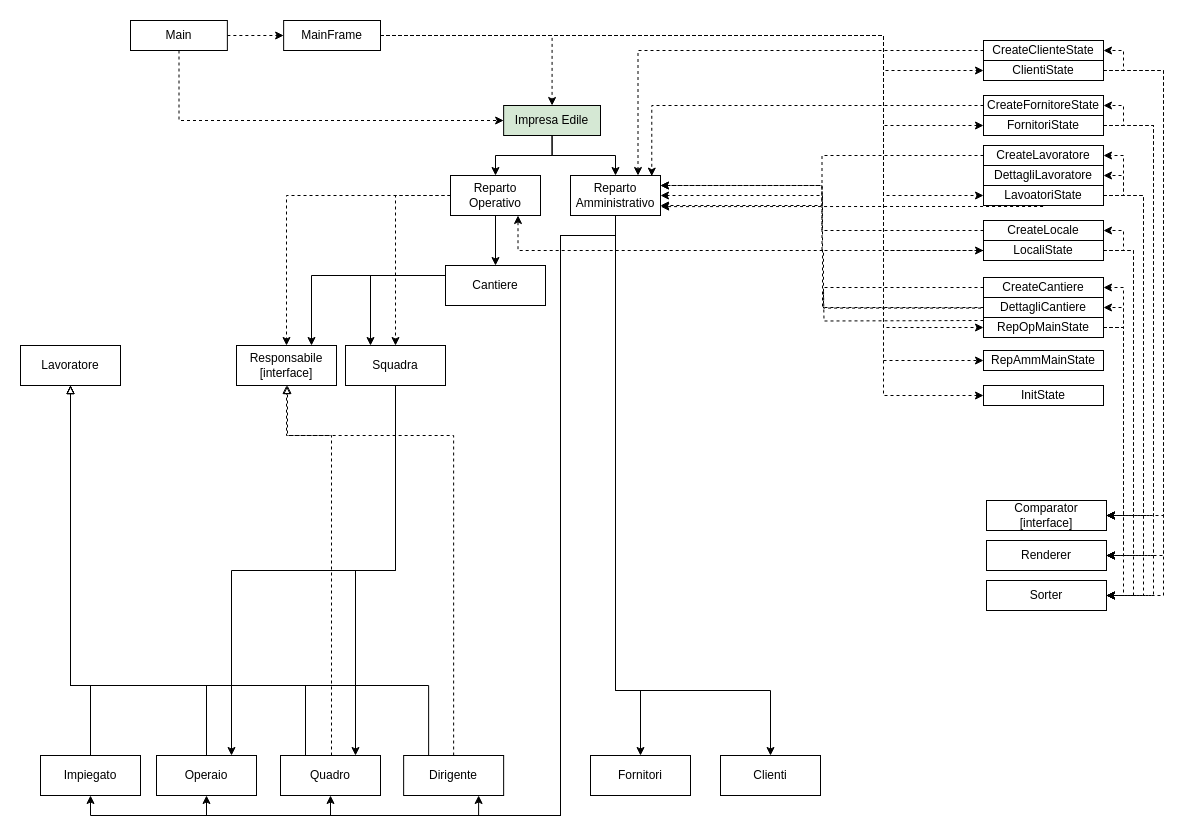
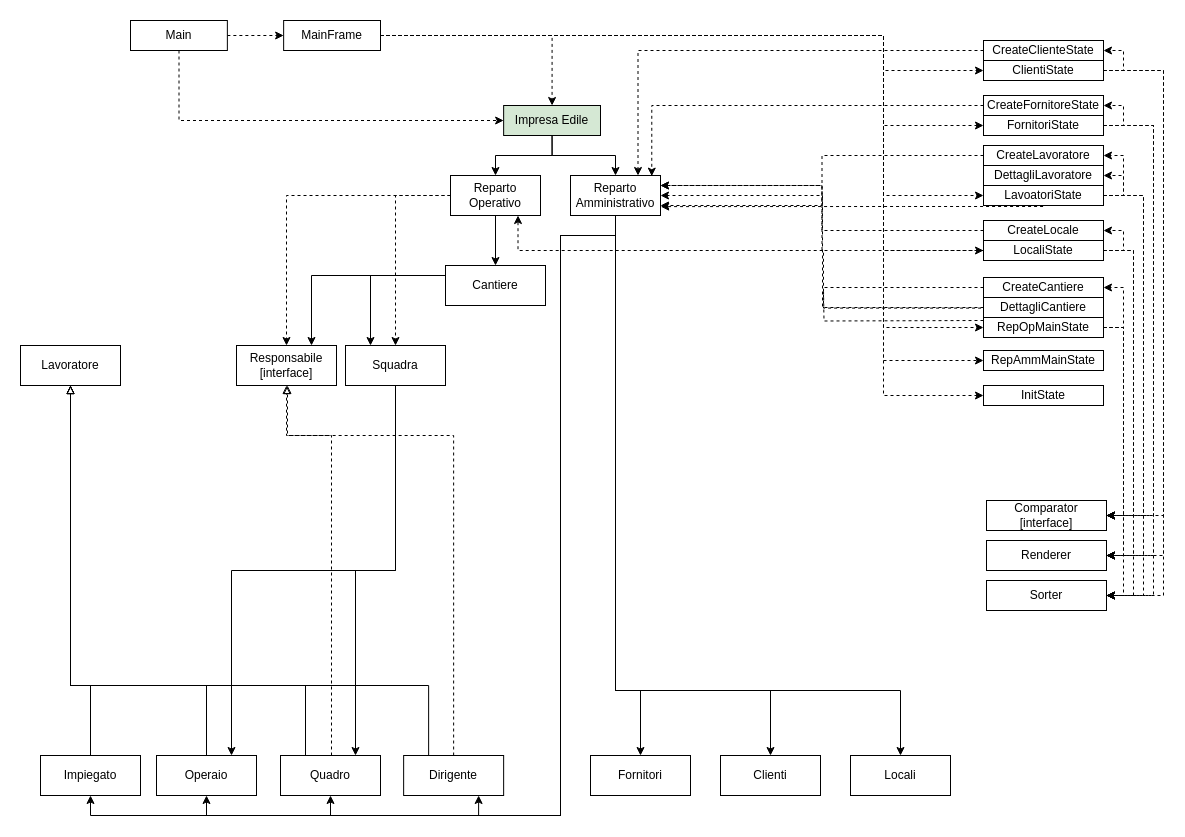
(1116, 308) -> none
none -> (865, 691)
none -> (901, 776)
